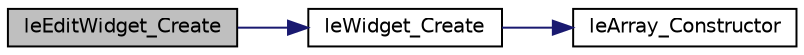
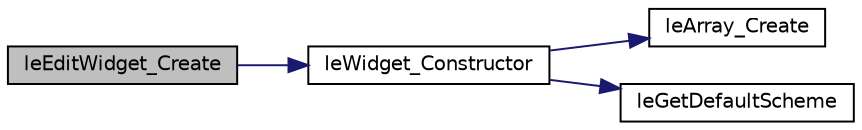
(405, 28) -> (429, 65)
(685, 28) -> (737, 28)
none -> (737, 103)
